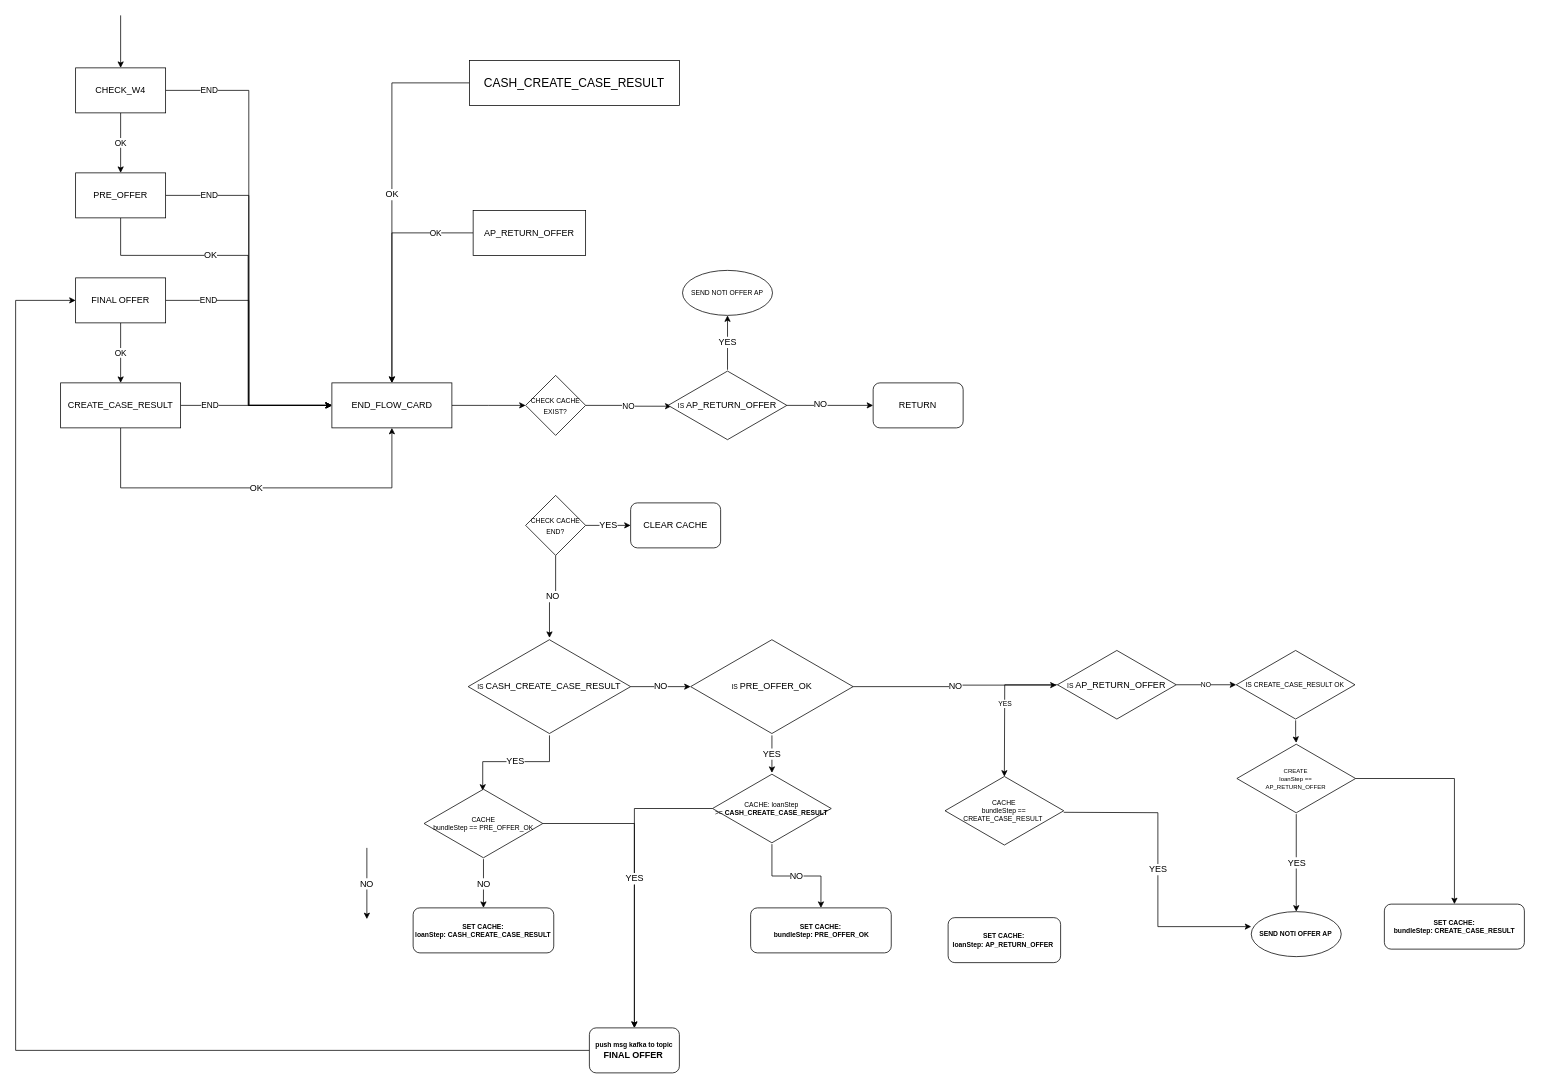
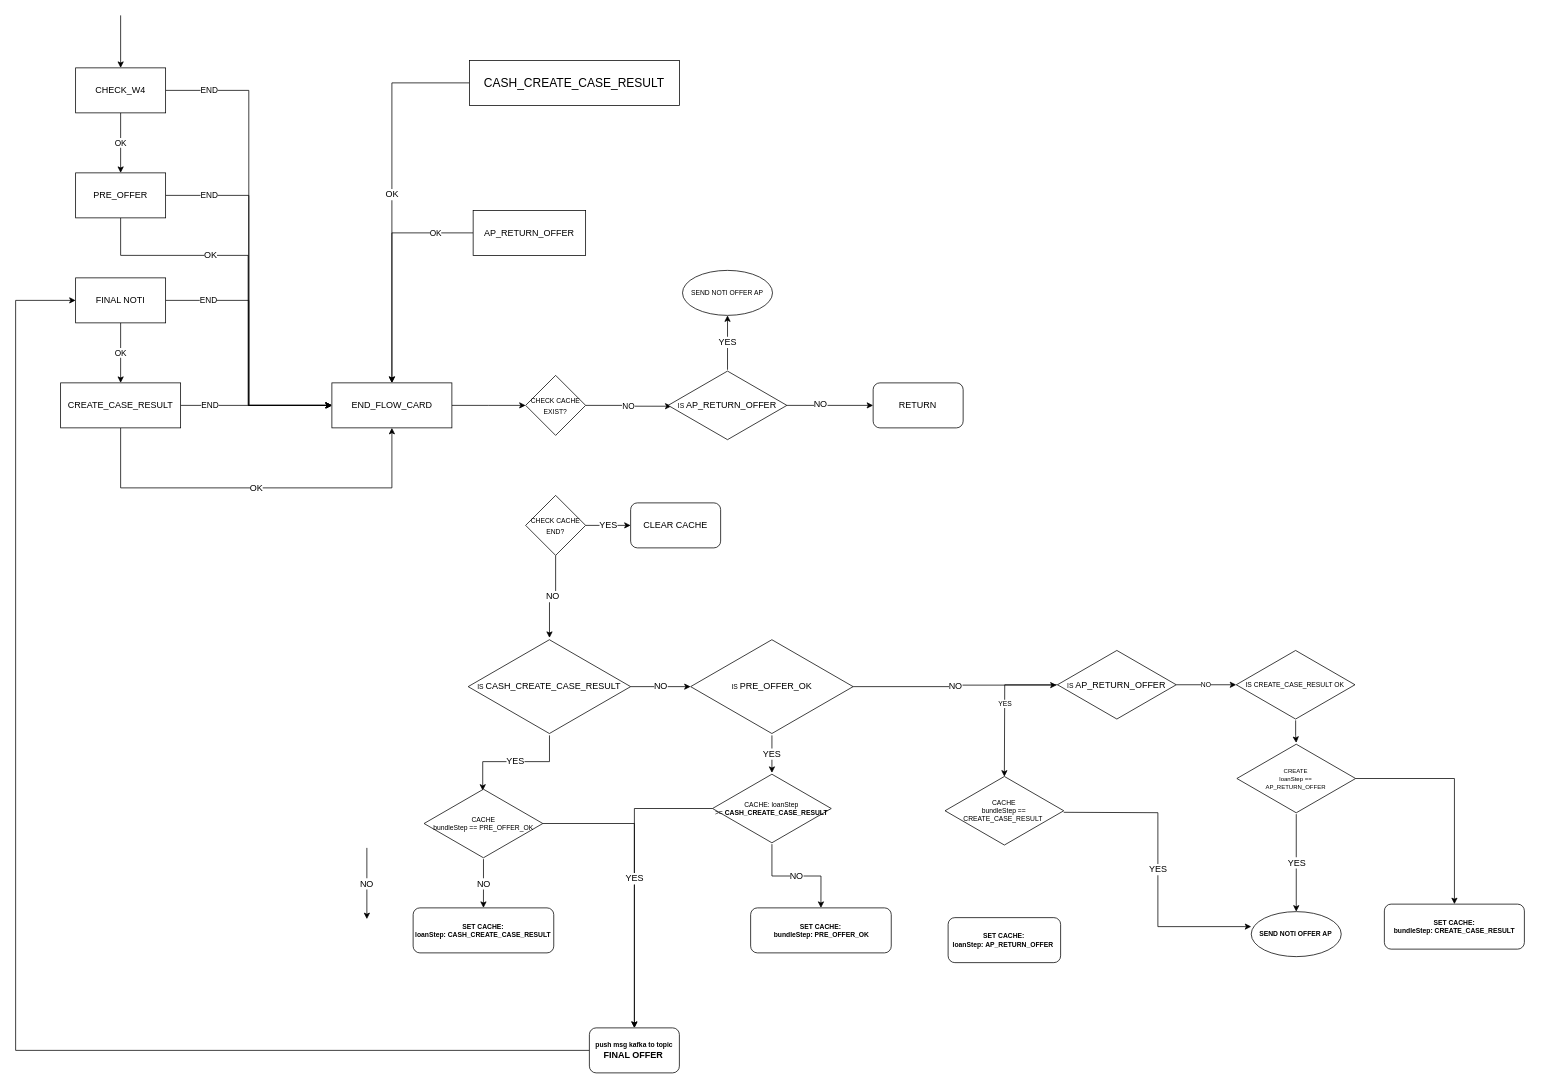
(120, 300) -> (120, 300)
